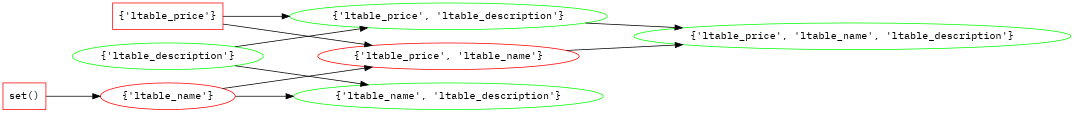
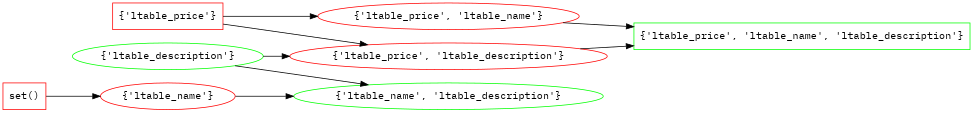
(449, 16) -> (449, 56)
(852, 36) -> (802, 36)
(290, 79) -> none
